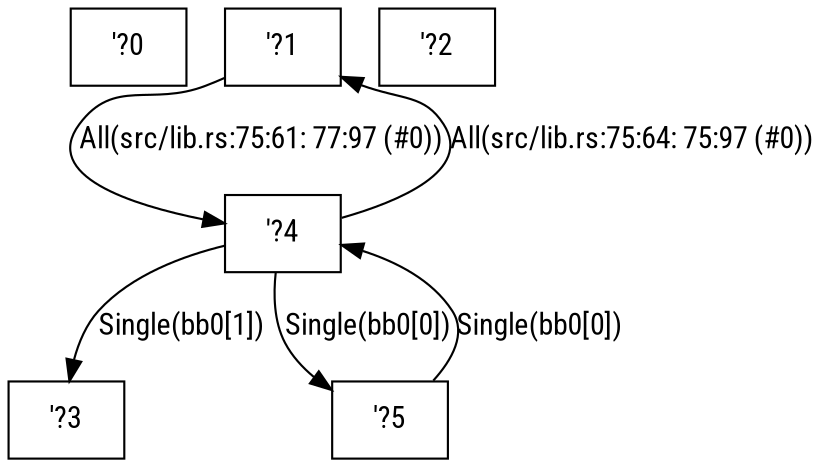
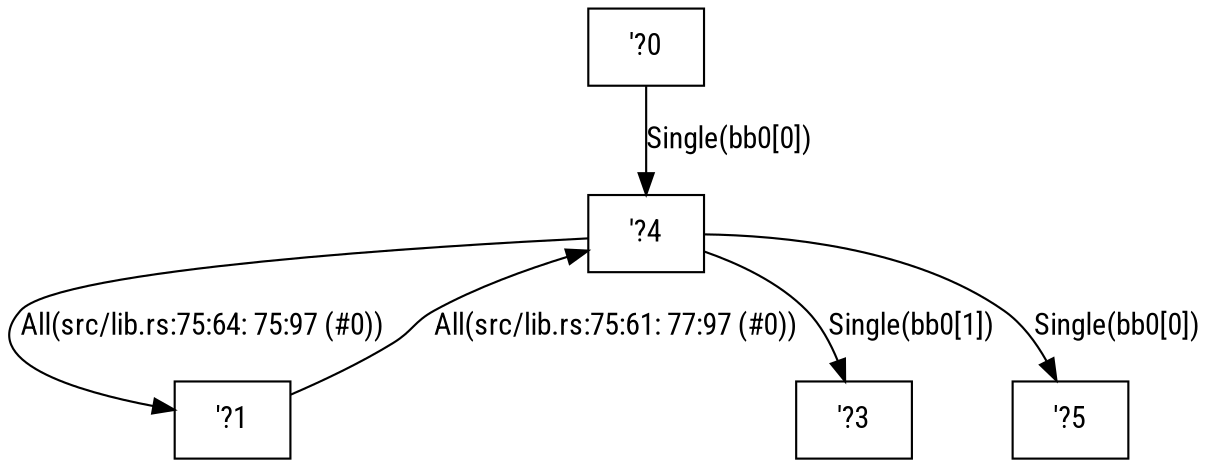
(437, 47) -> none
(443, 298) -> (646, 130)
